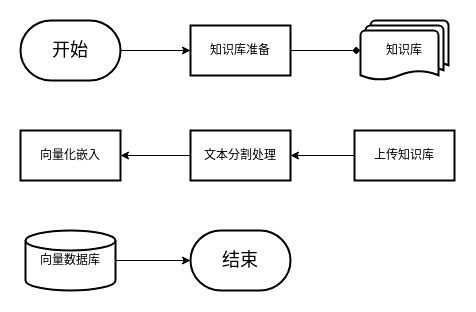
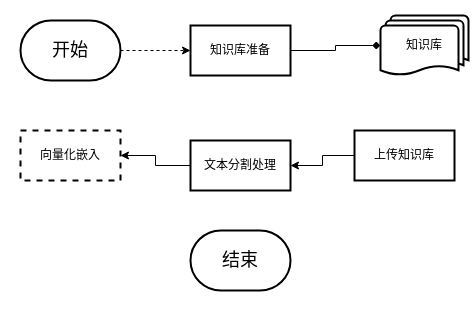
(152, 51) -> (152, 51)
(405, 51) -> (425, 46)
(71, 156) -> (71, 156)
(241, 156) -> (241, 166)
(71, 261) -> none
(150, 261) -> none
